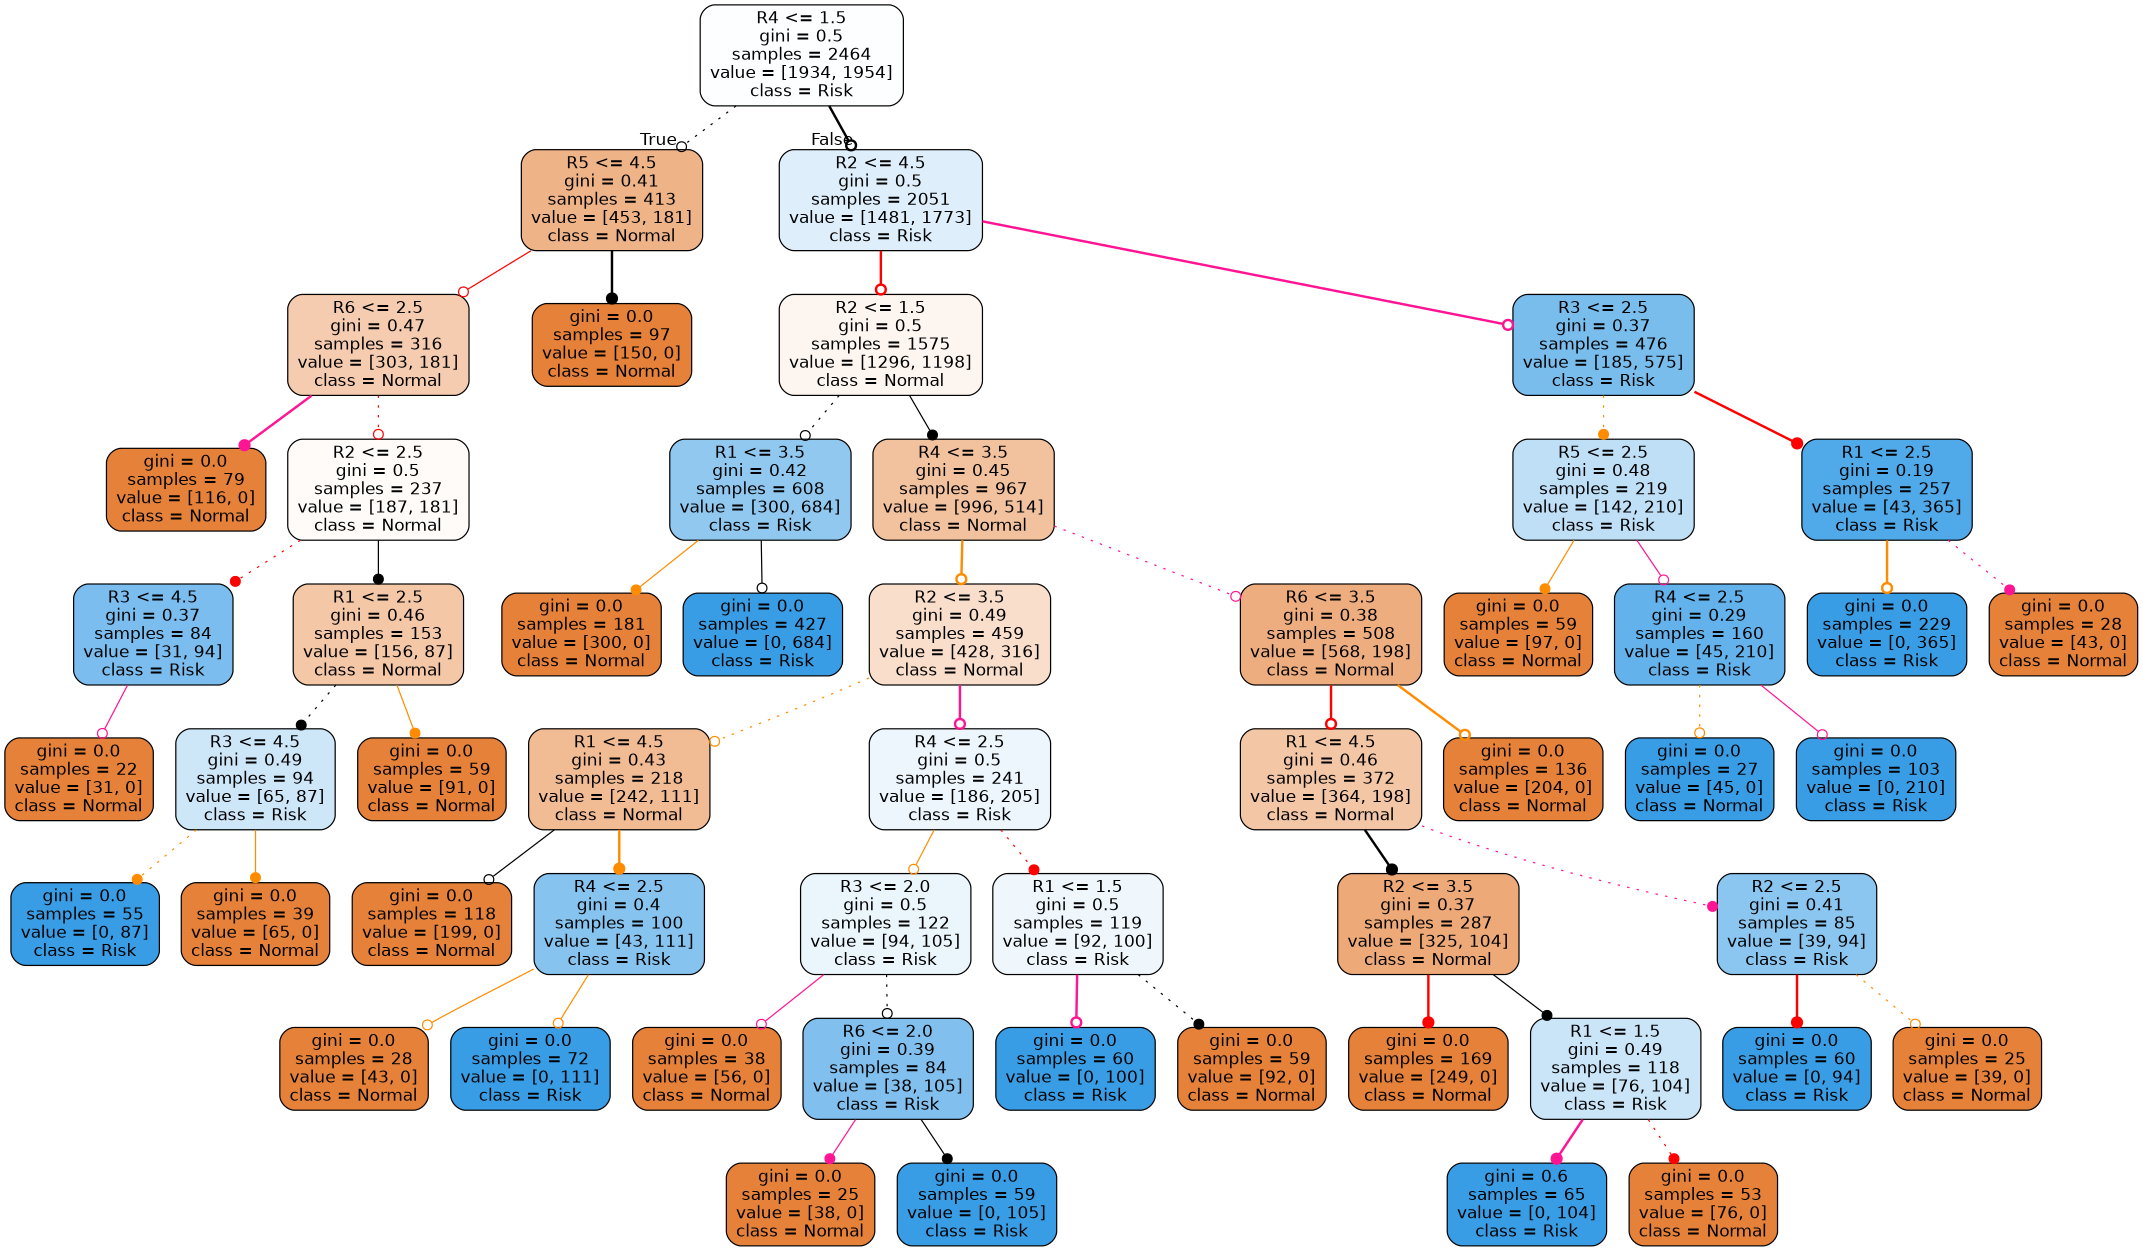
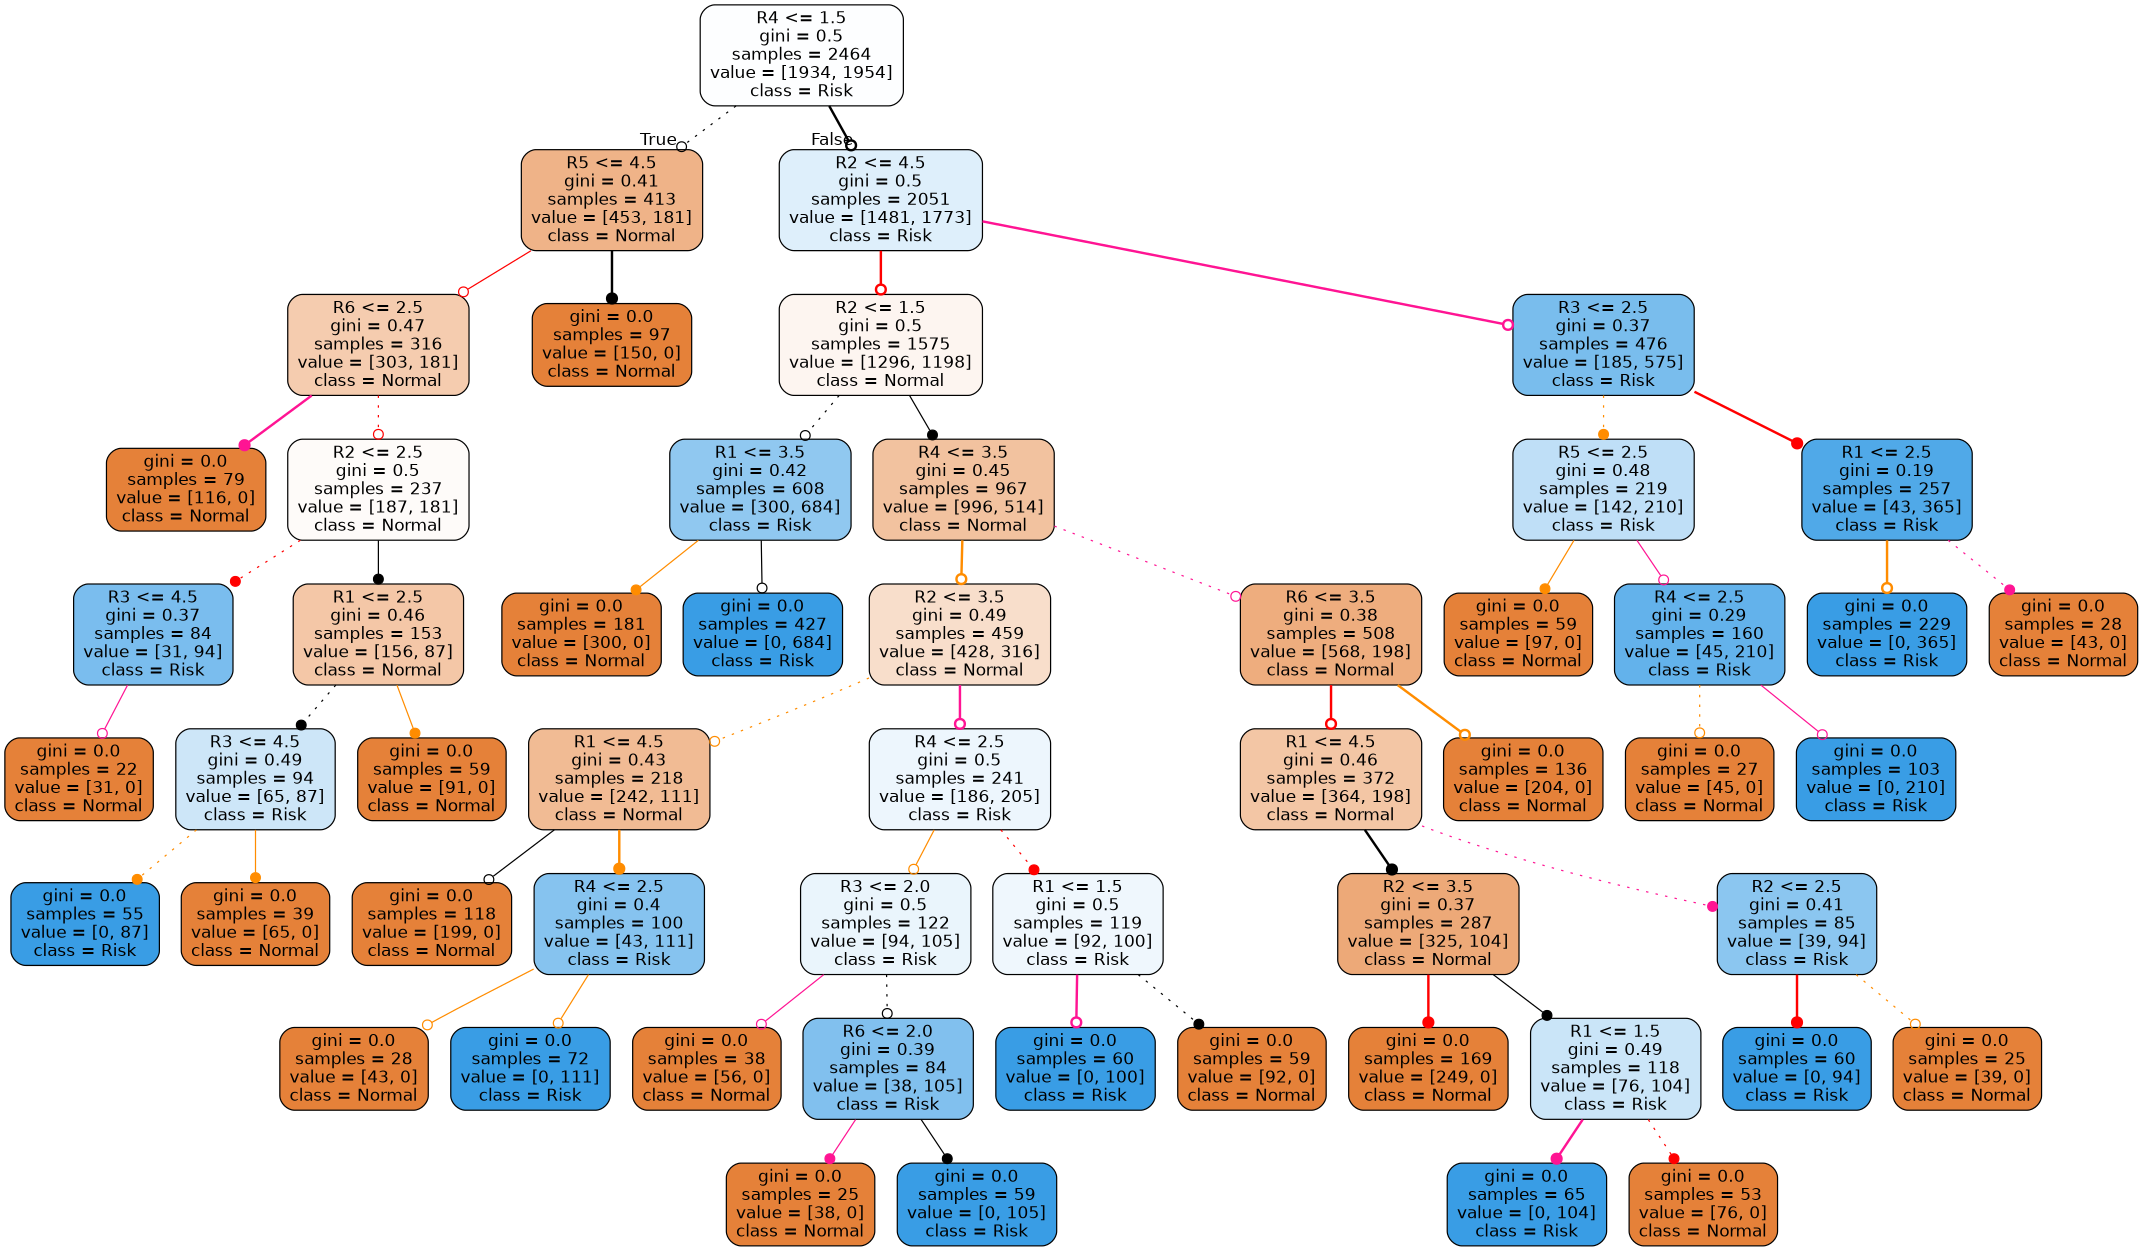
(1700, 779) -> (1700, 779)
(1527, 1204) -> (1527, 1204)
